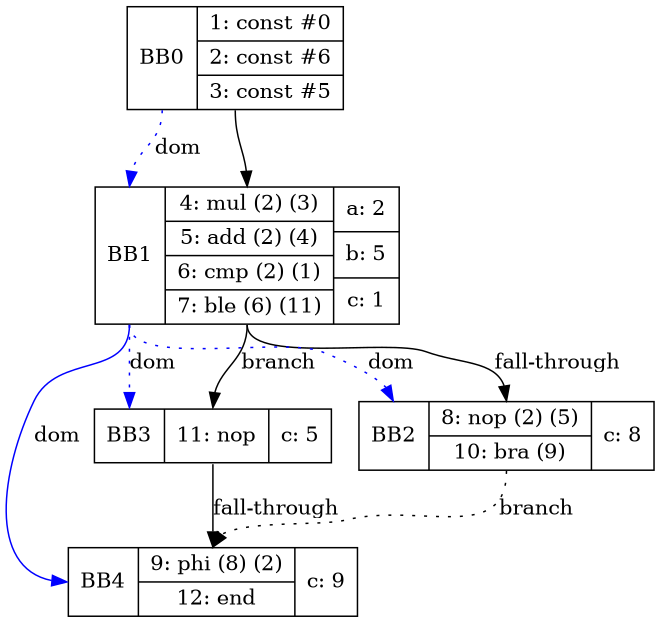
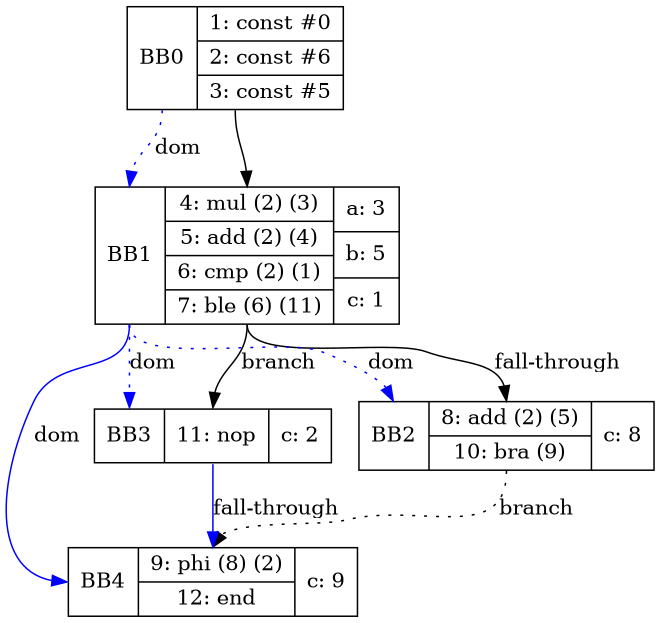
(366, 209) -> (366, 209)
(510, 418) -> (510, 418)
(300, 435) -> (300, 435)
(213, 498) -> (213, 498)
